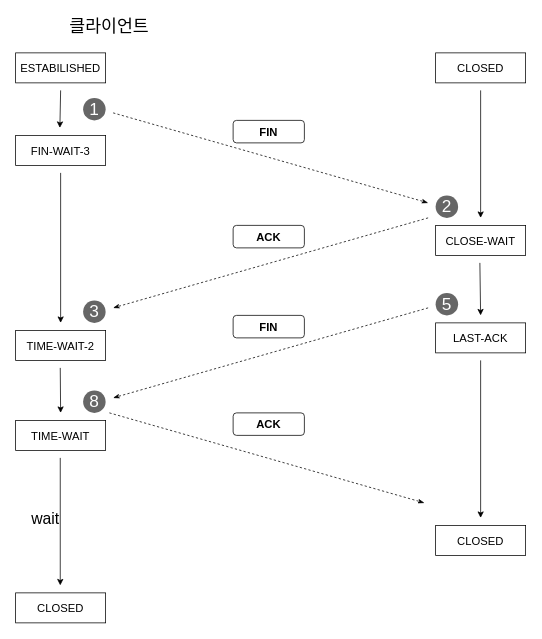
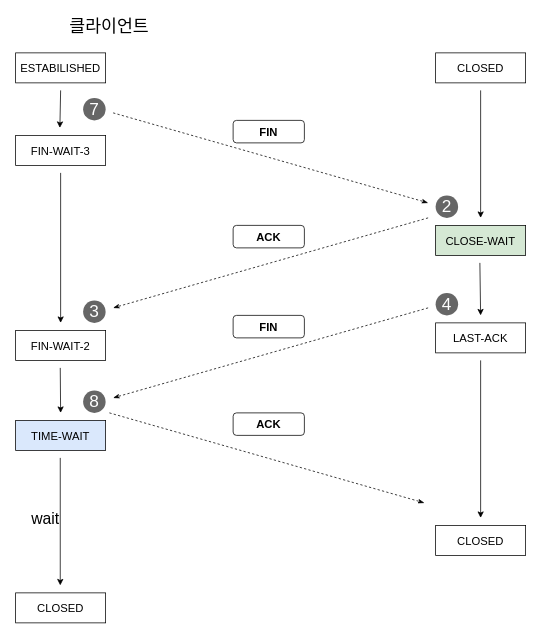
(94, 109) -> (94, 109)
(480, 240) -> (480, 240)
(447, 304) -> (447, 304)
(60, 345) -> (60, 345)
(60, 435) -> (60, 435)
